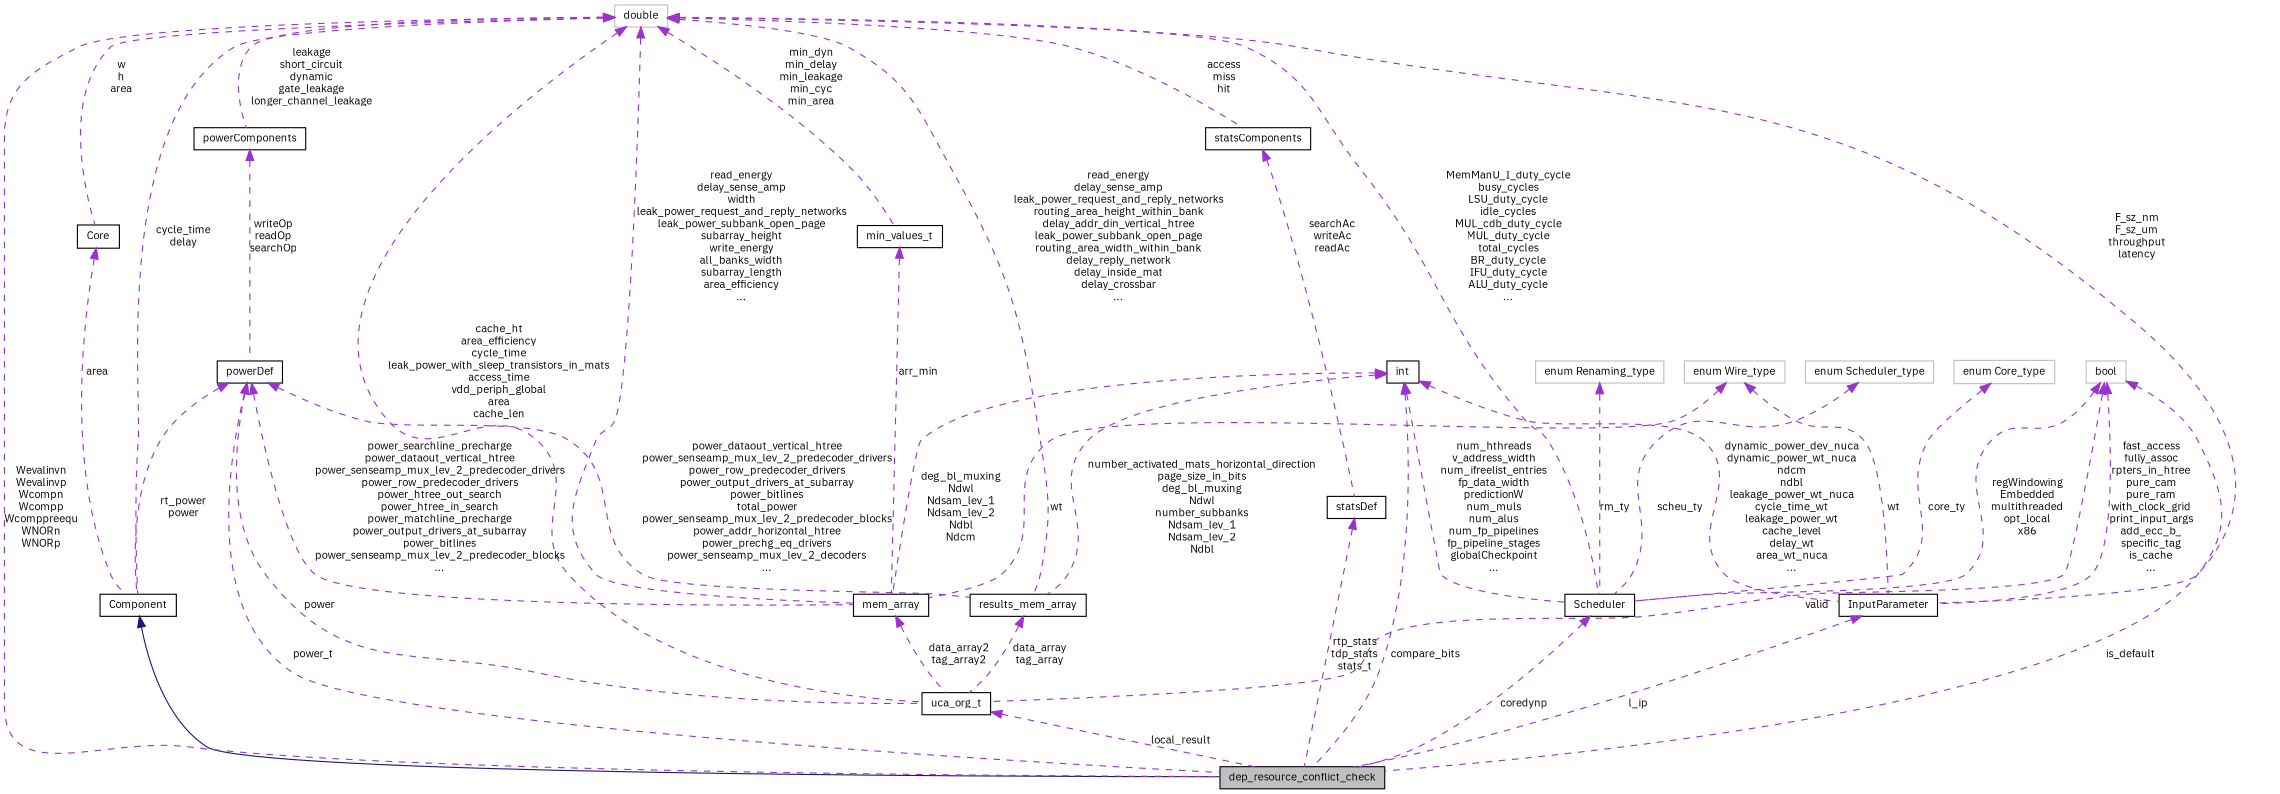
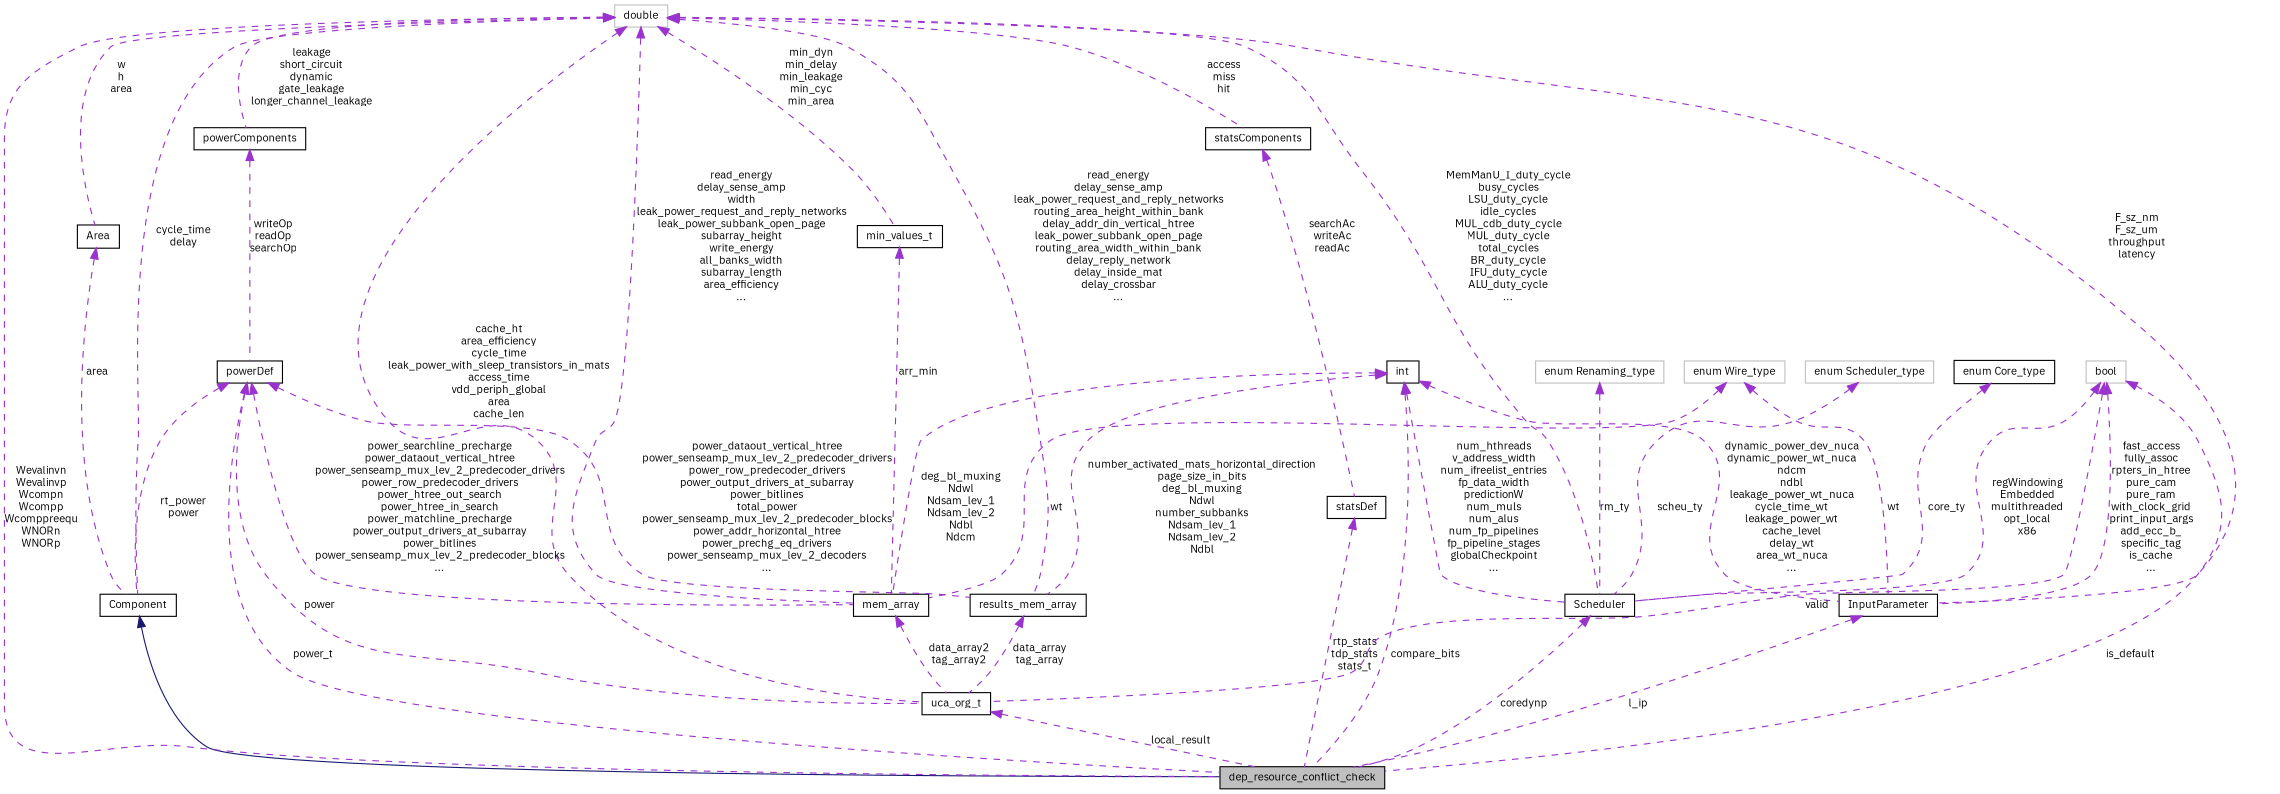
(98, 237) -> (98, 237)
(2004, 372) -> (2004, 372)
